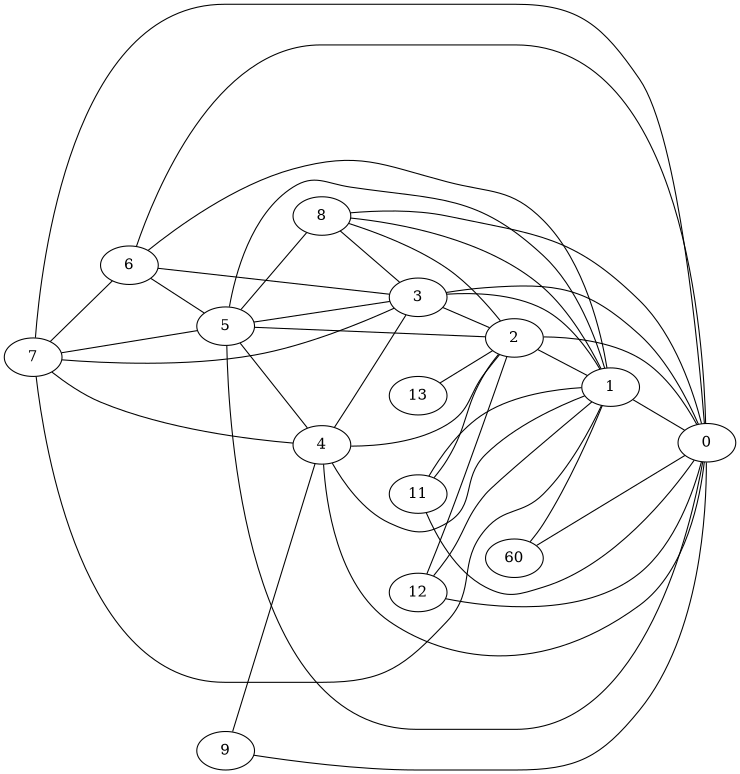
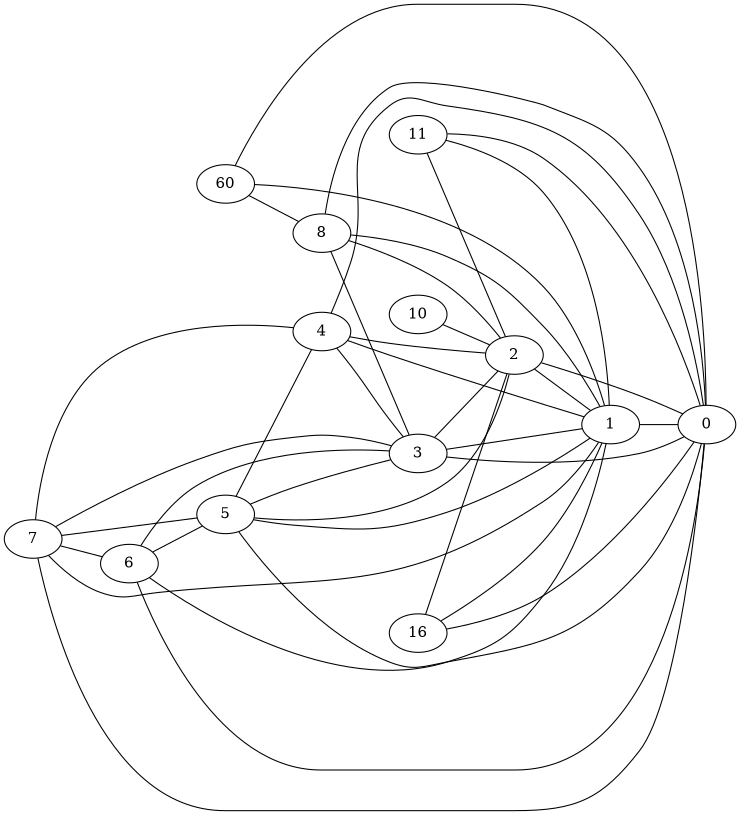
(274, 271) -> (274, 209)
(418, 396) -> (418, 314)
(418, 592) -> (418, 633)
(226, 751) -> none
